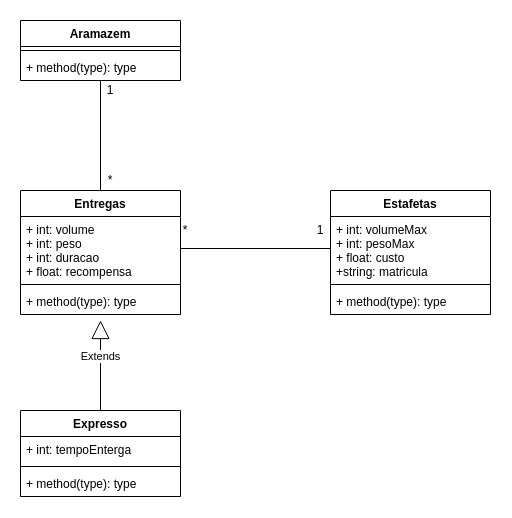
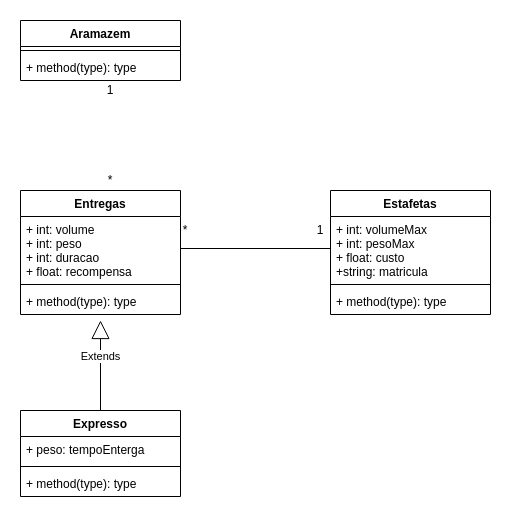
(101, 136) -> none
(84, 450) -> (89, 450)
